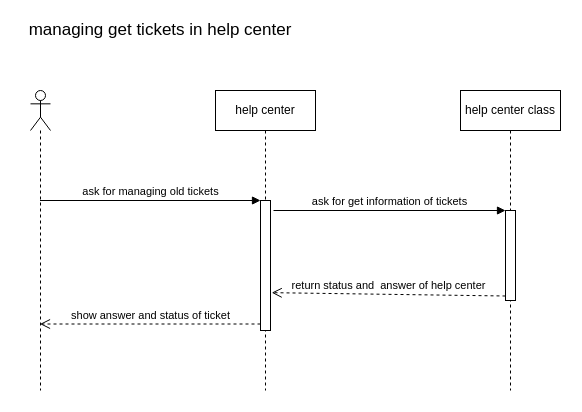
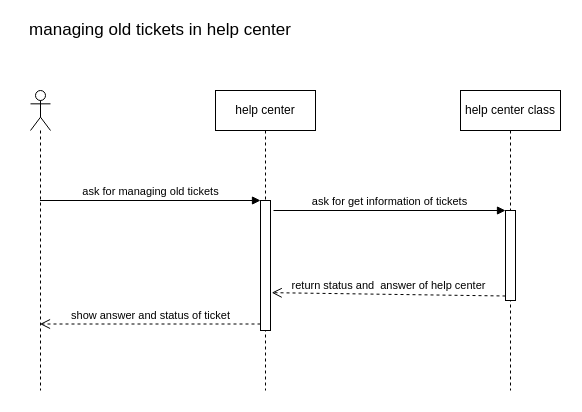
(161, 31) -> (161, 31)
